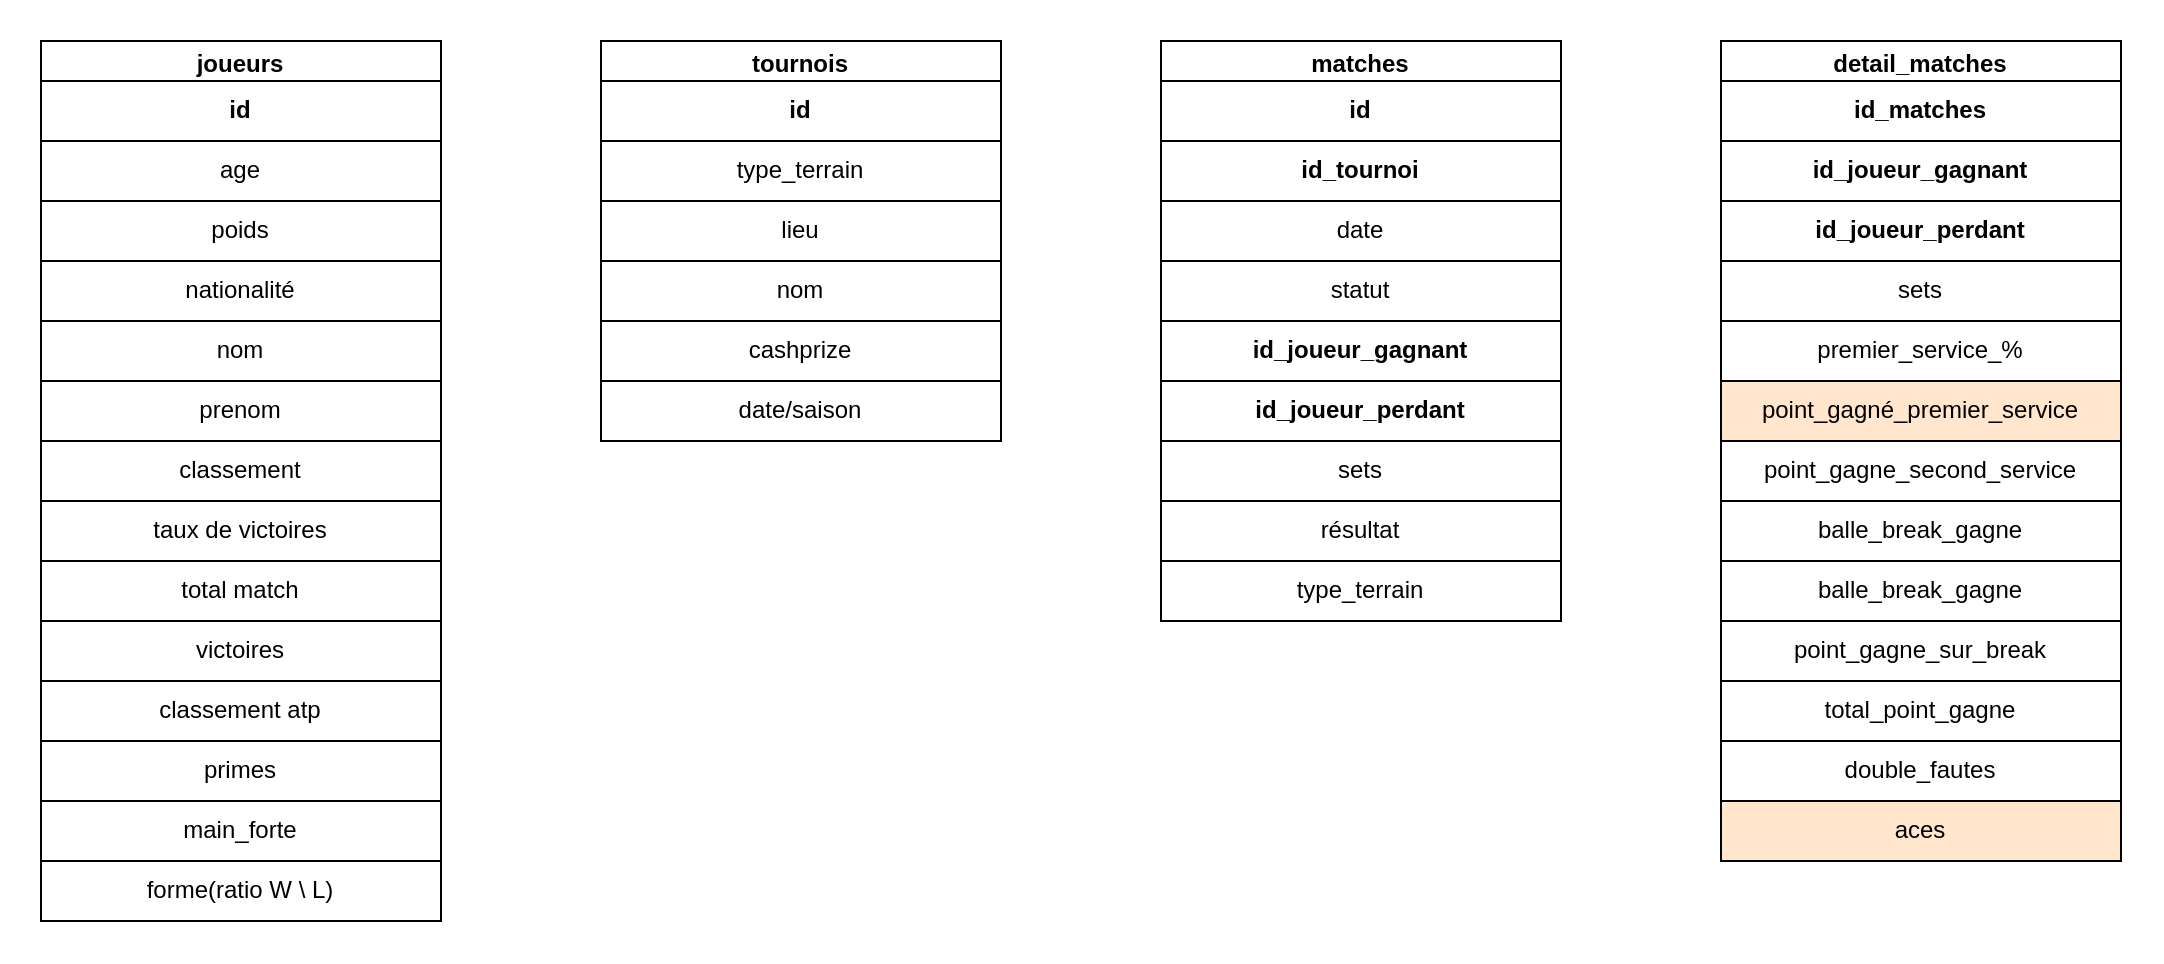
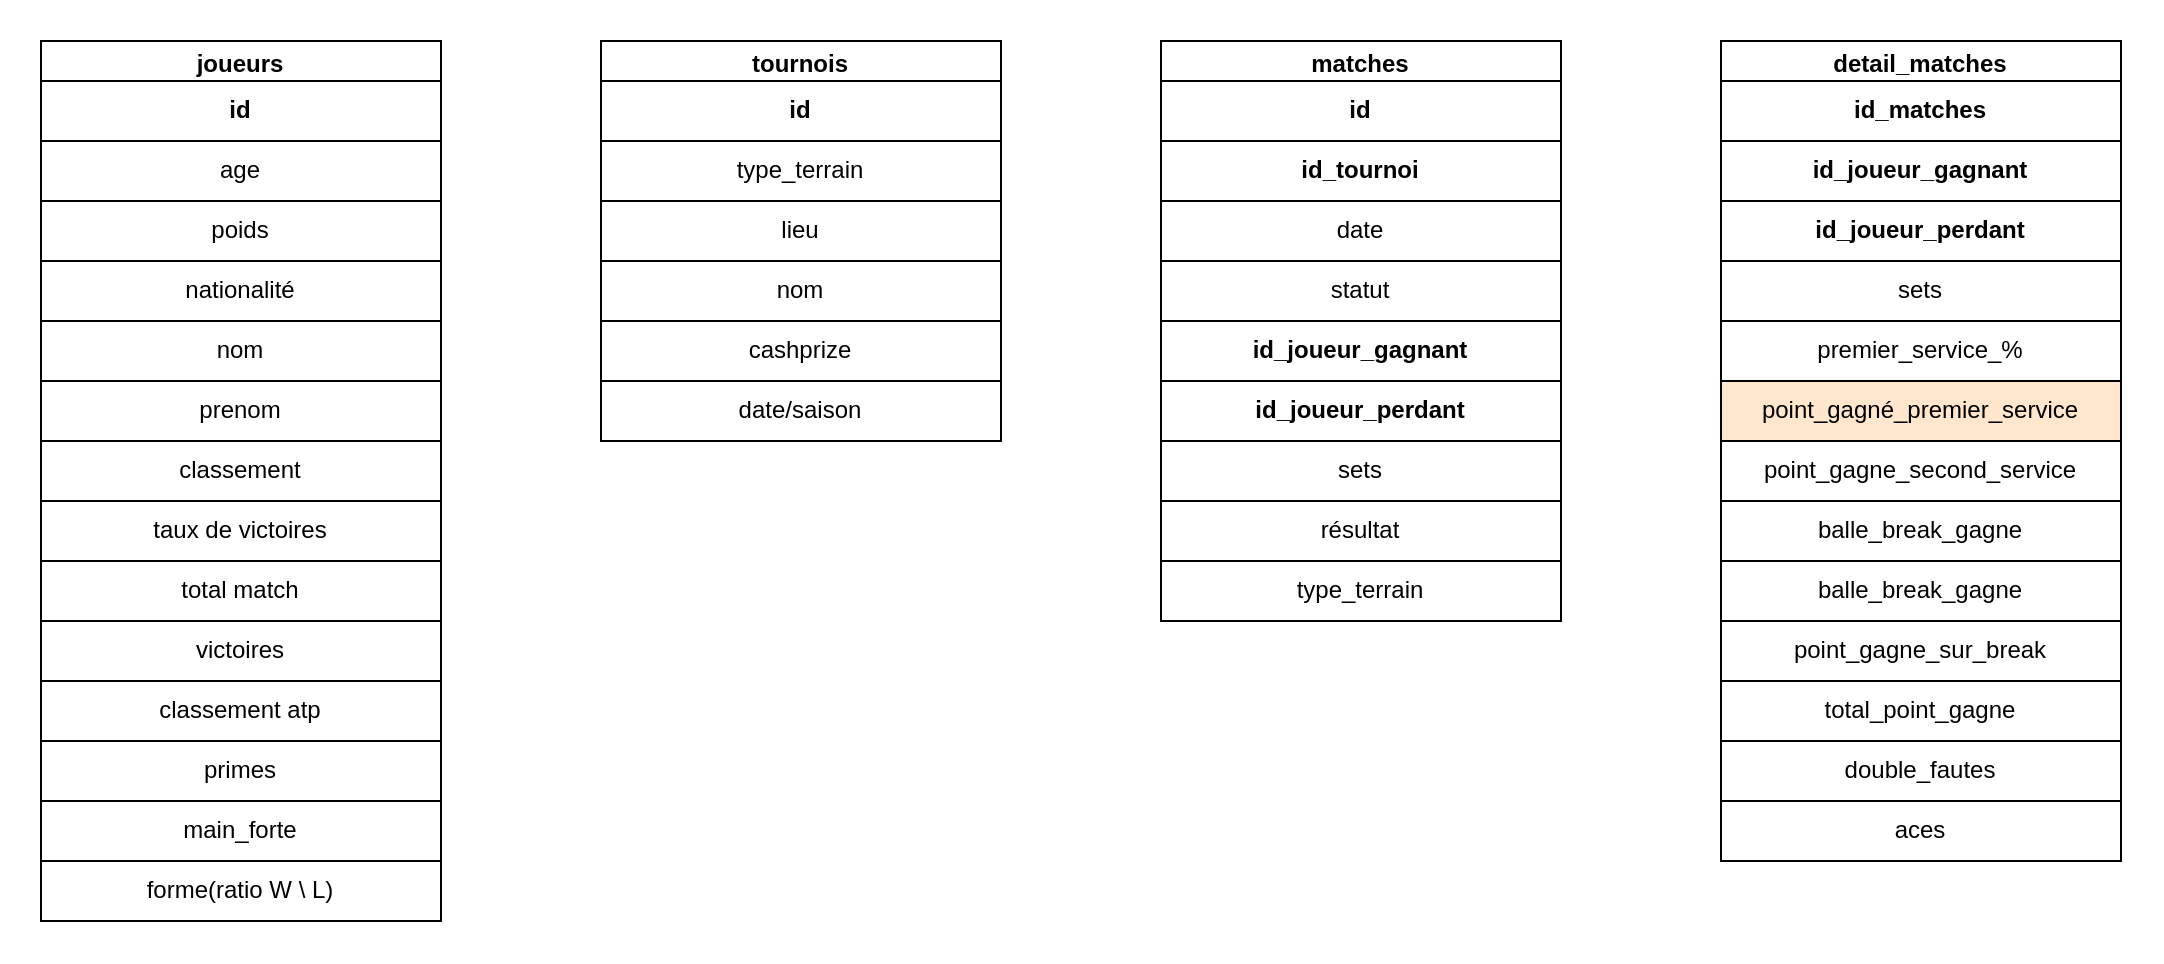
(1921, 831) -> (1921, 831)
